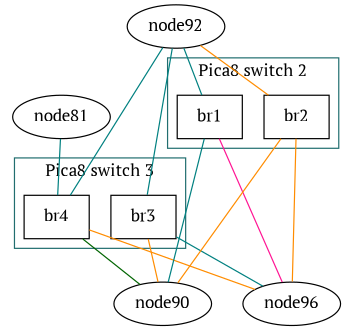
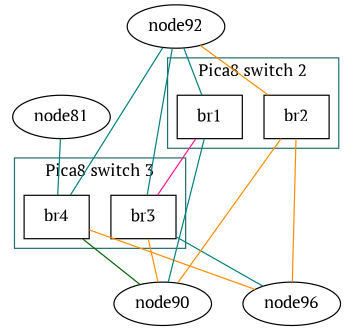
(251, 210) -> (177, 167)
